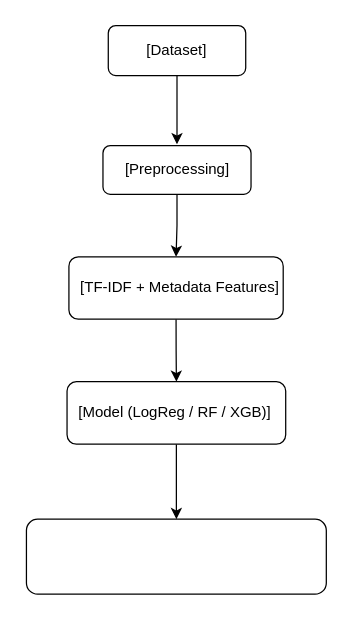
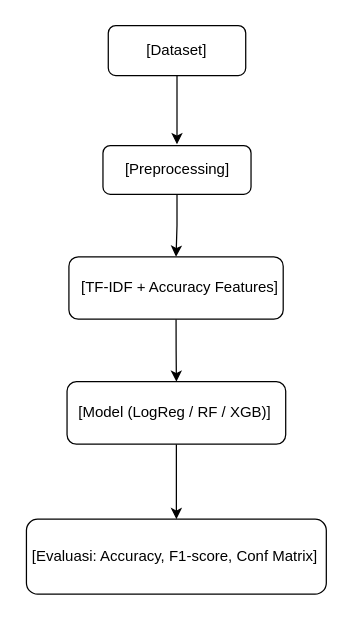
(180, 288) -> (180, 288)
none -> (174, 557)
